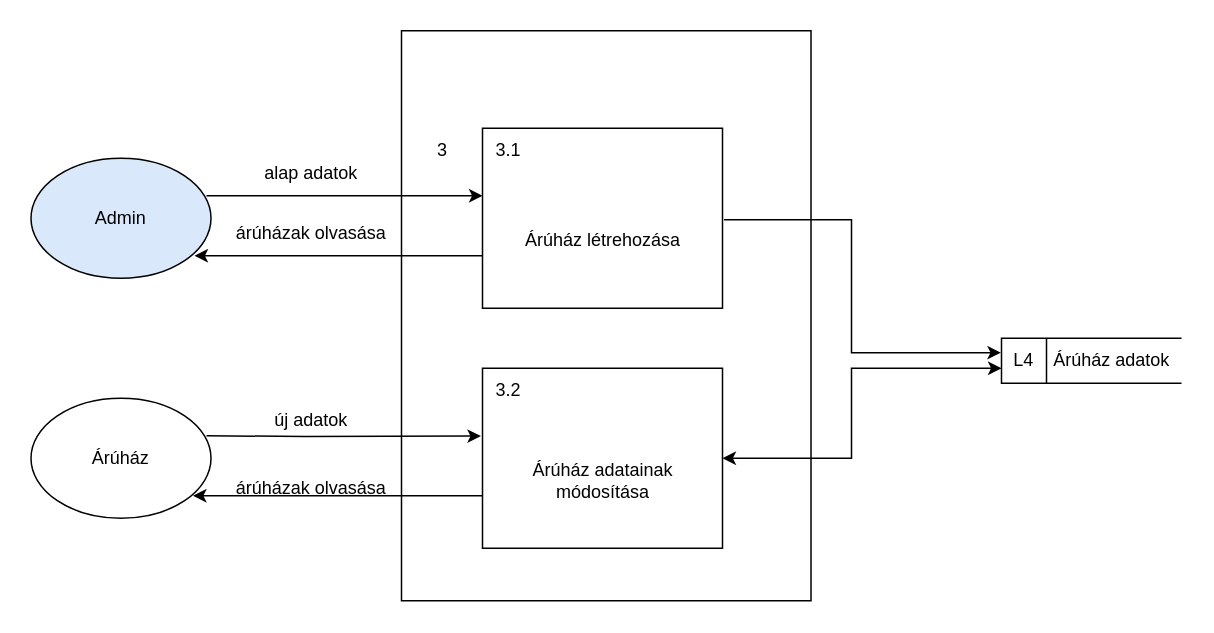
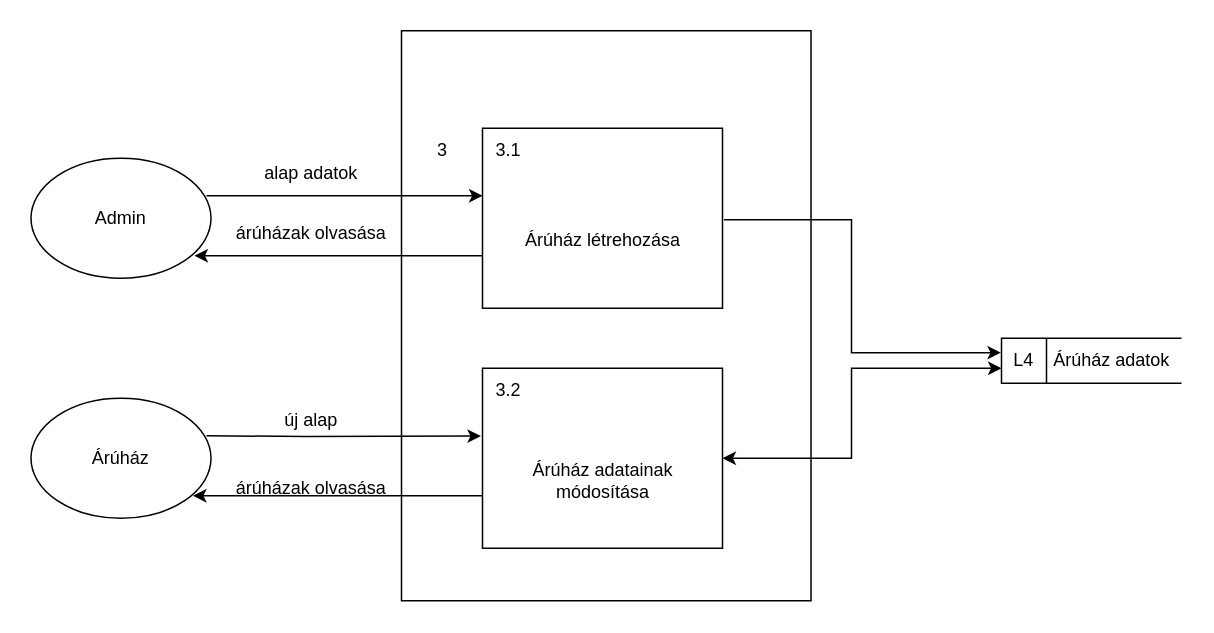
(121, 218) -> (121, 218)
(311, 421) -> (311, 421)
